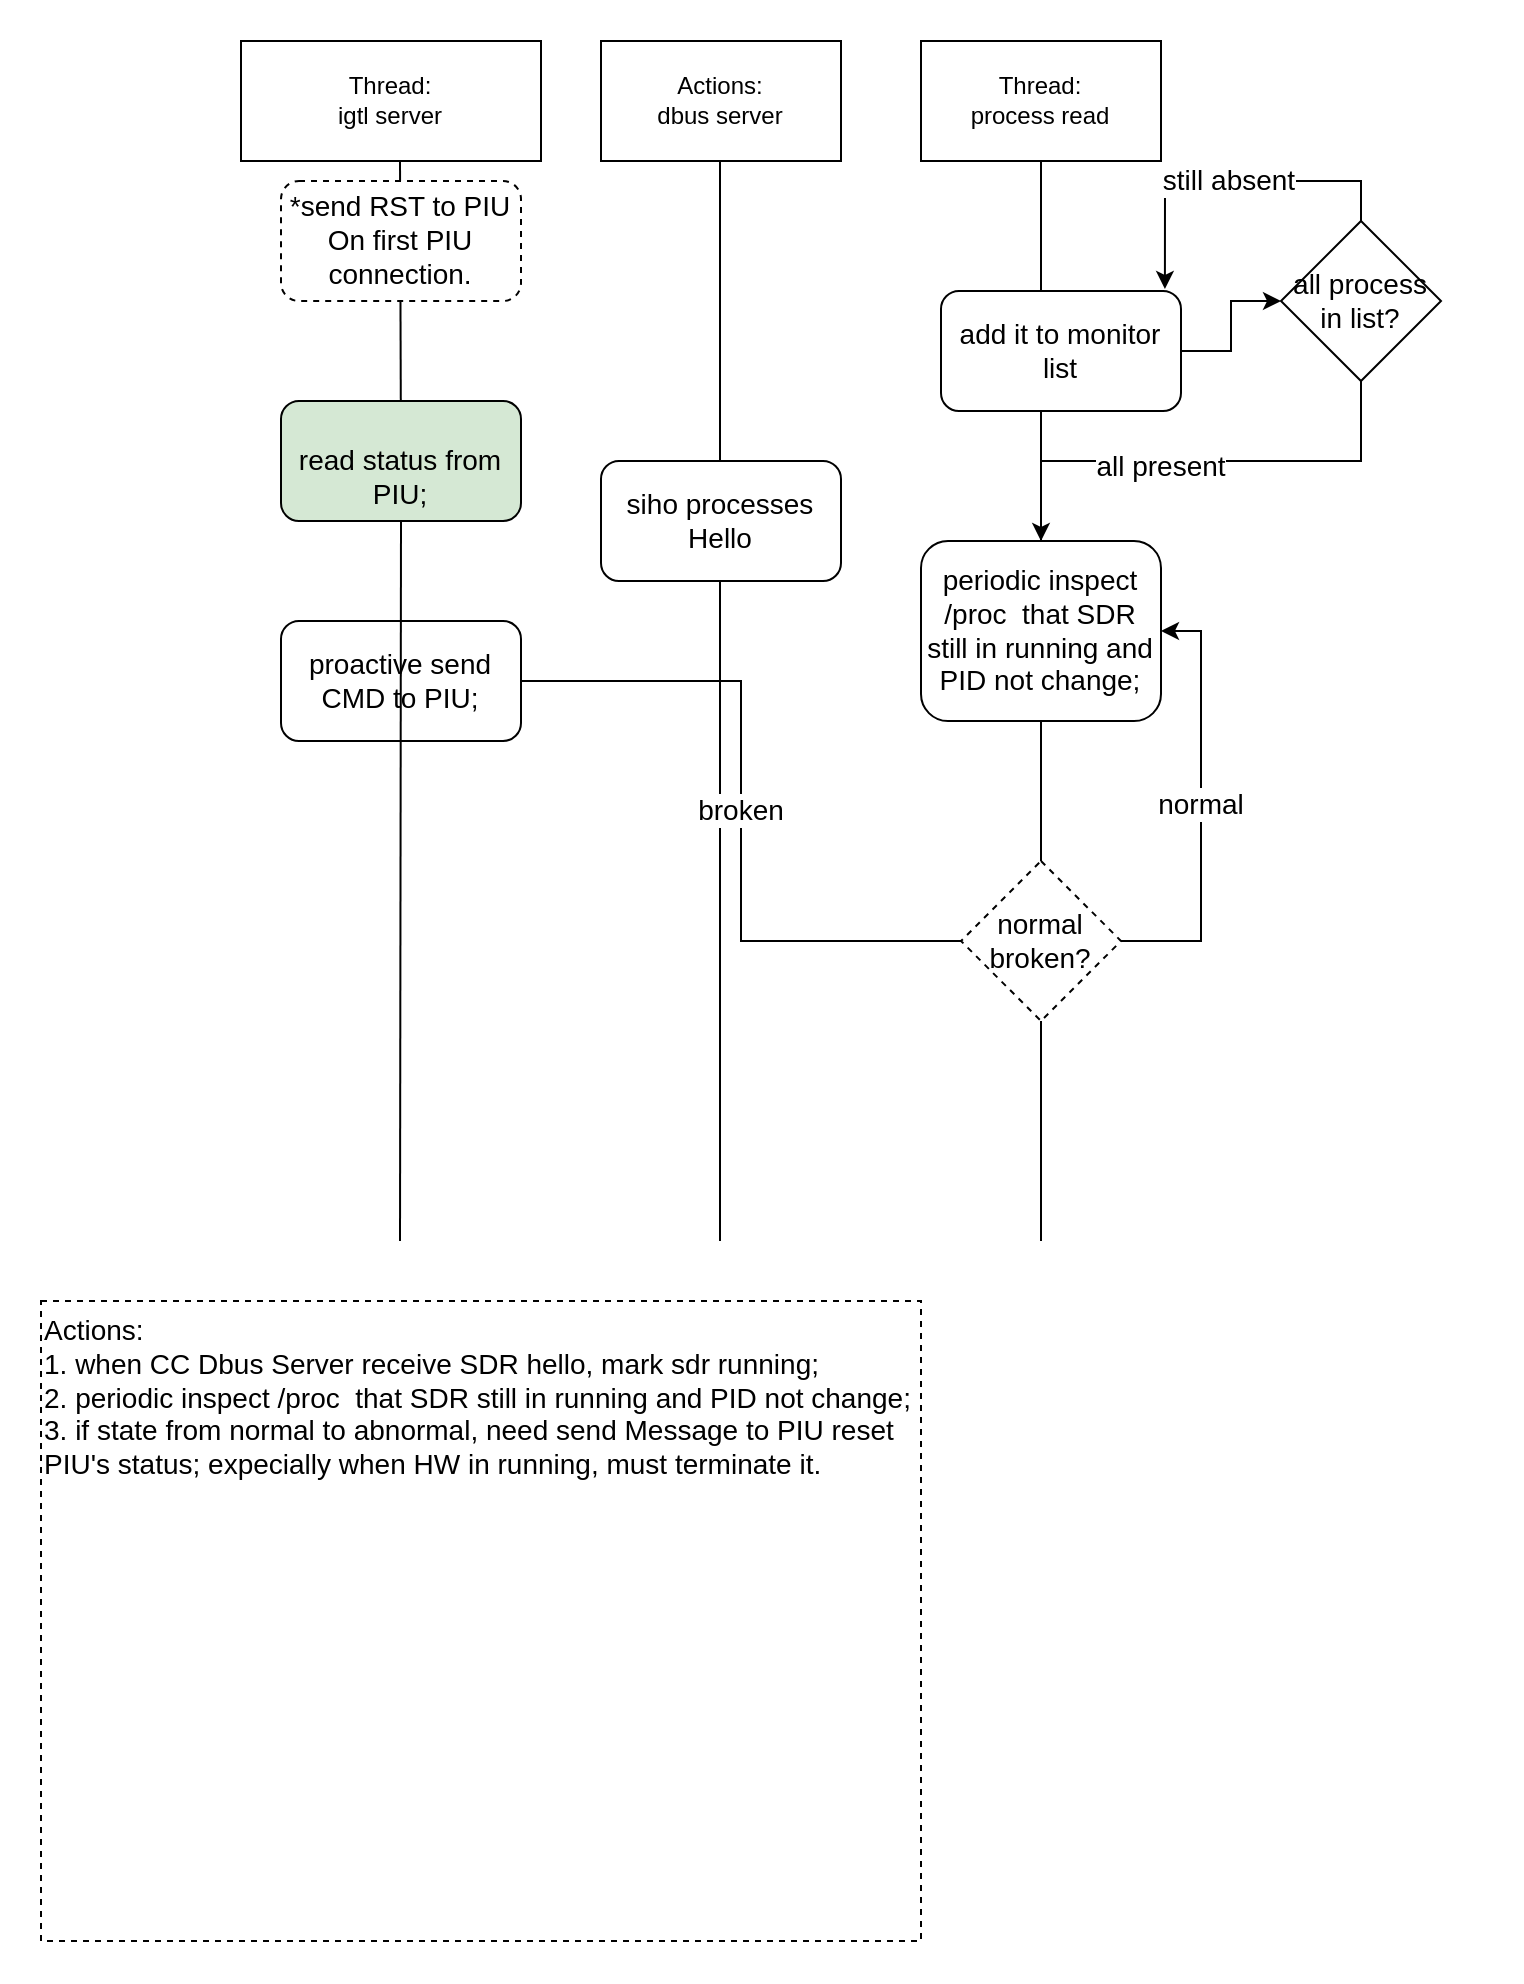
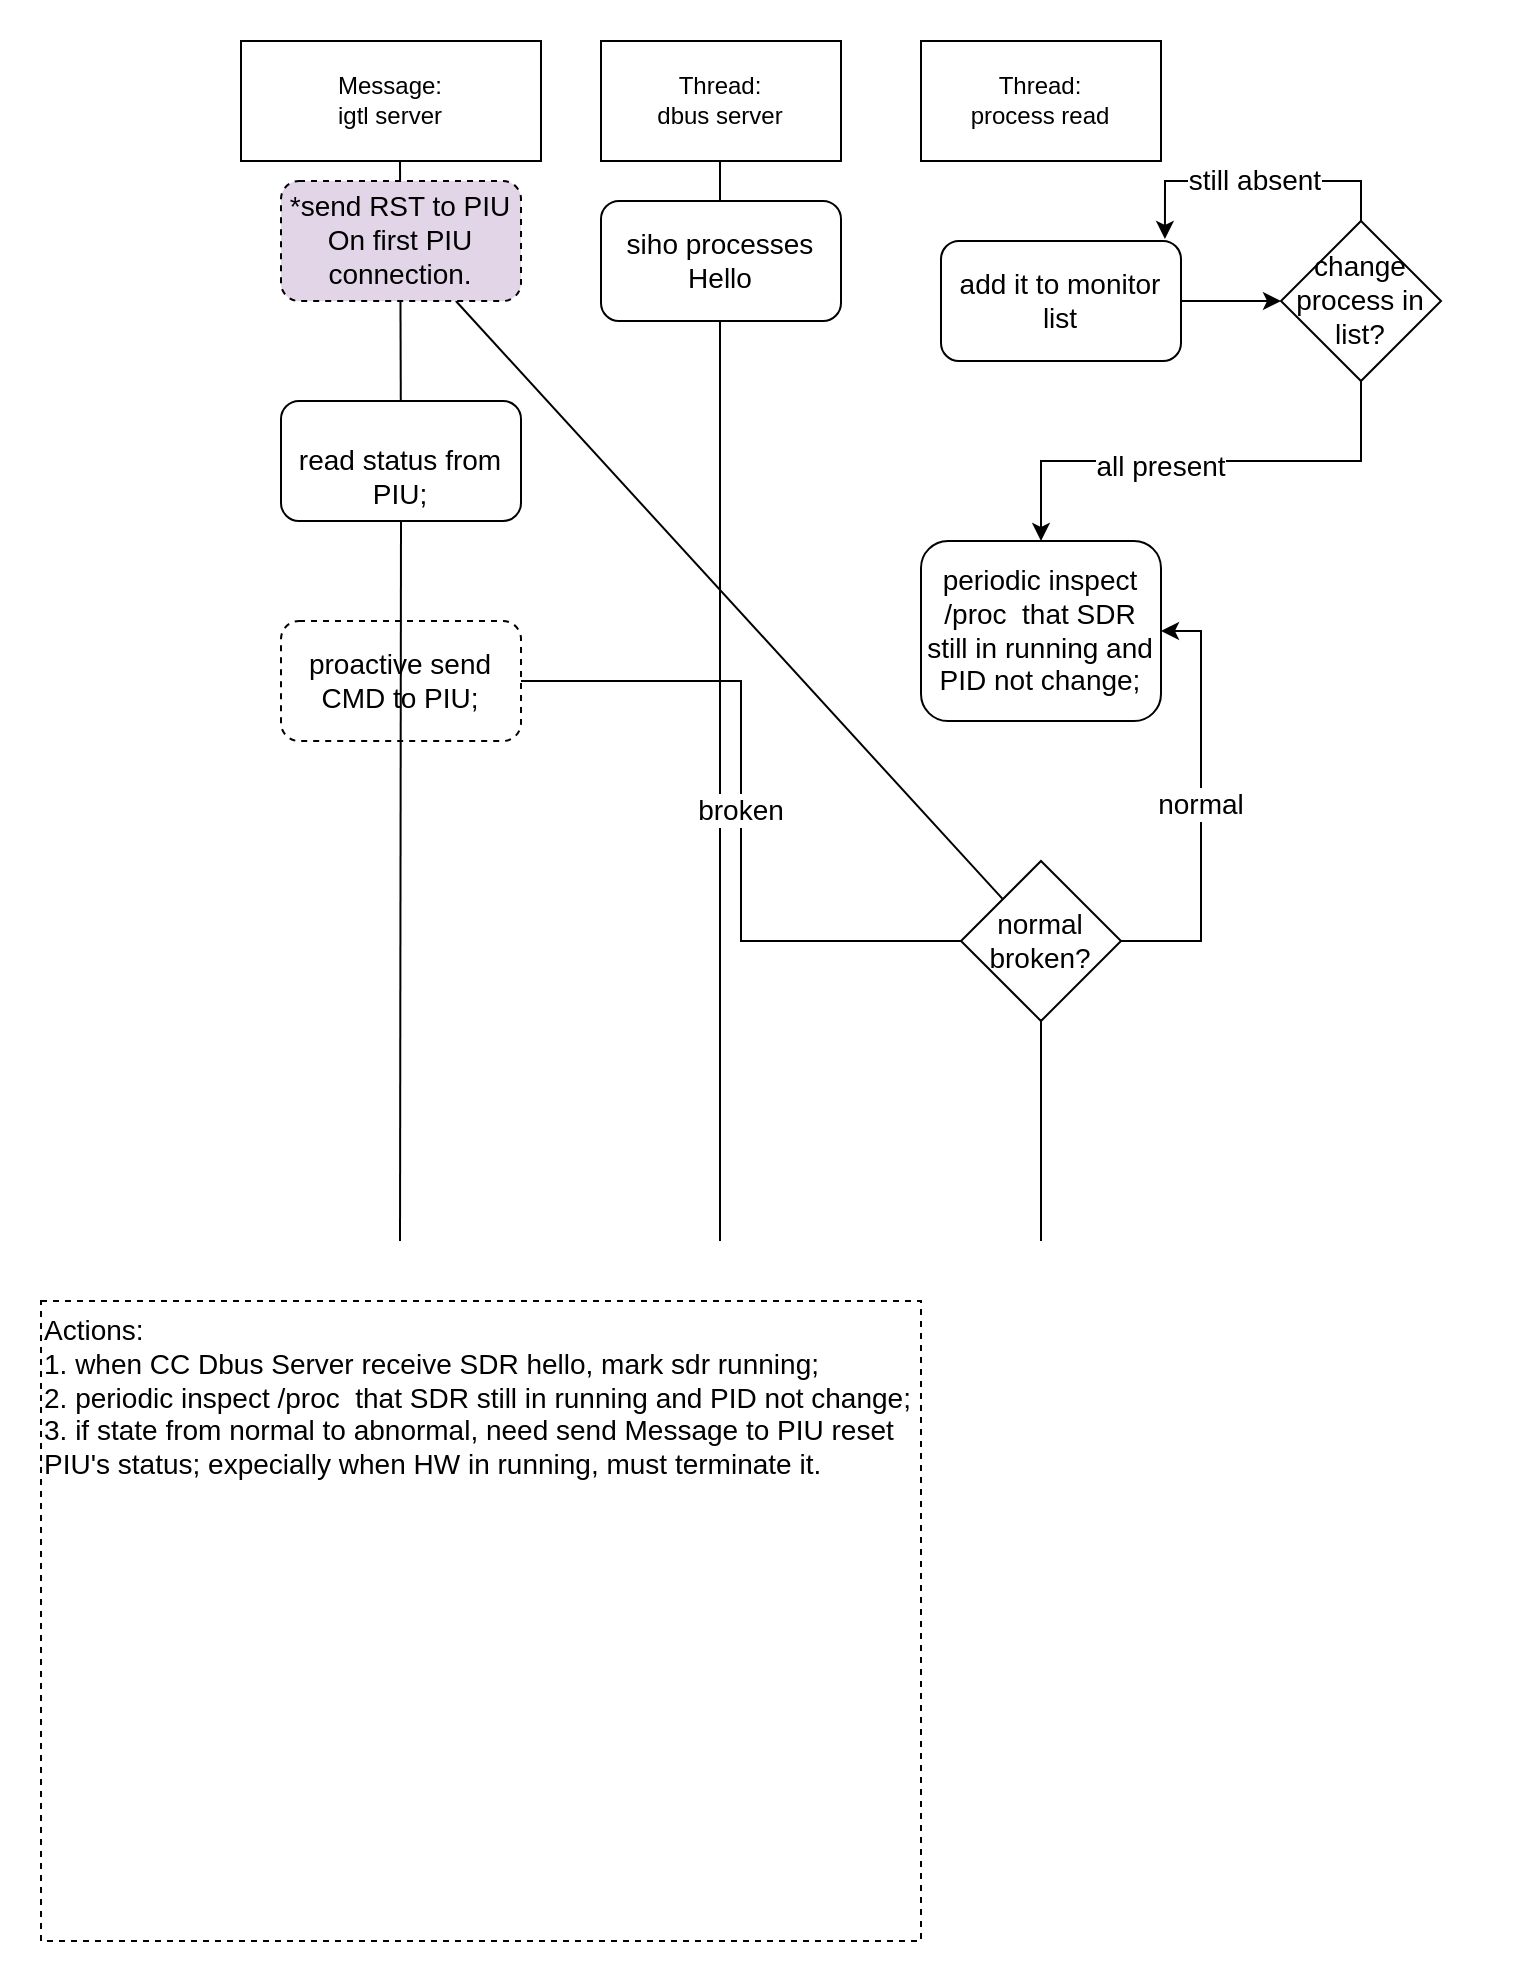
(391, 101) -> (391, 101)
(721, 101) -> (721, 101)
(401, 241) -> (401, 241)
(1361, 301) -> (1361, 301)
(1061, 351) -> (1061, 301)
(401, 461) -> (401, 461)
(721, 521) -> (721, 261)
(401, 681) -> (401, 681)
(1041, 791) -> (863, 746)
(1041, 941) -> (1041, 941)
